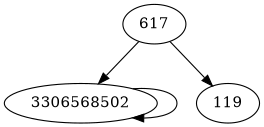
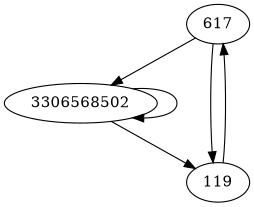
none -> (226, 109)
none -> (148, 142)
